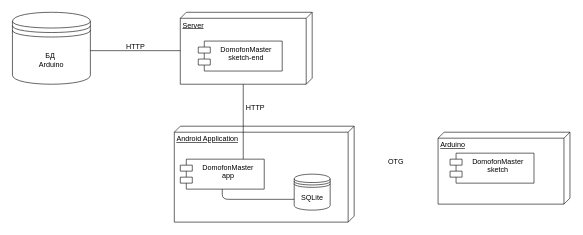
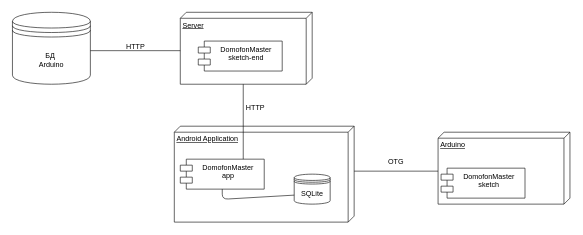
(492, 168) -> (483, 183)
none -> (396, 171)
(312, 192) -> (312, 189)
